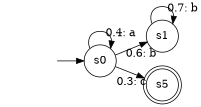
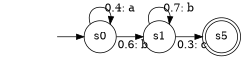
(126, 71) -> (185, 37)
